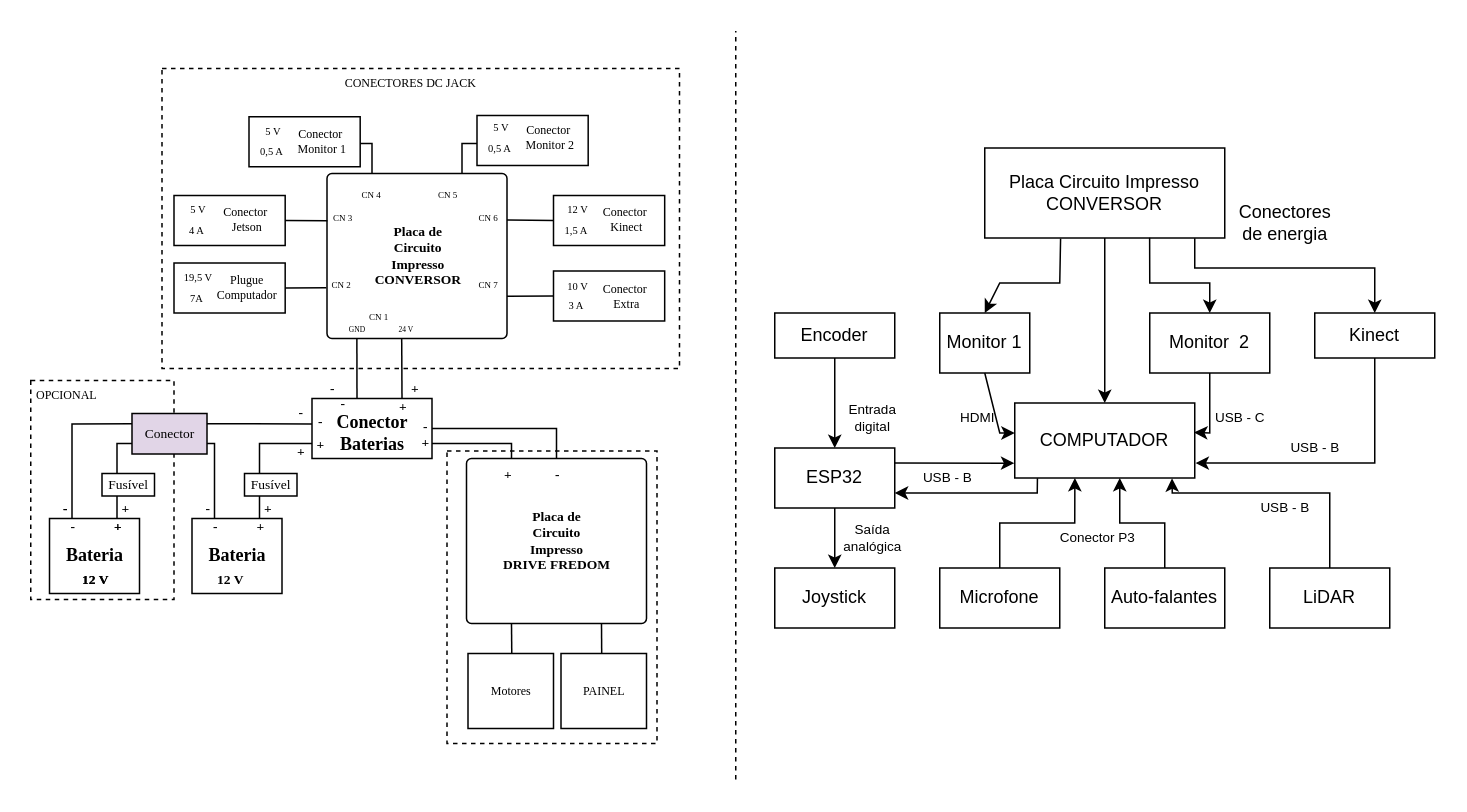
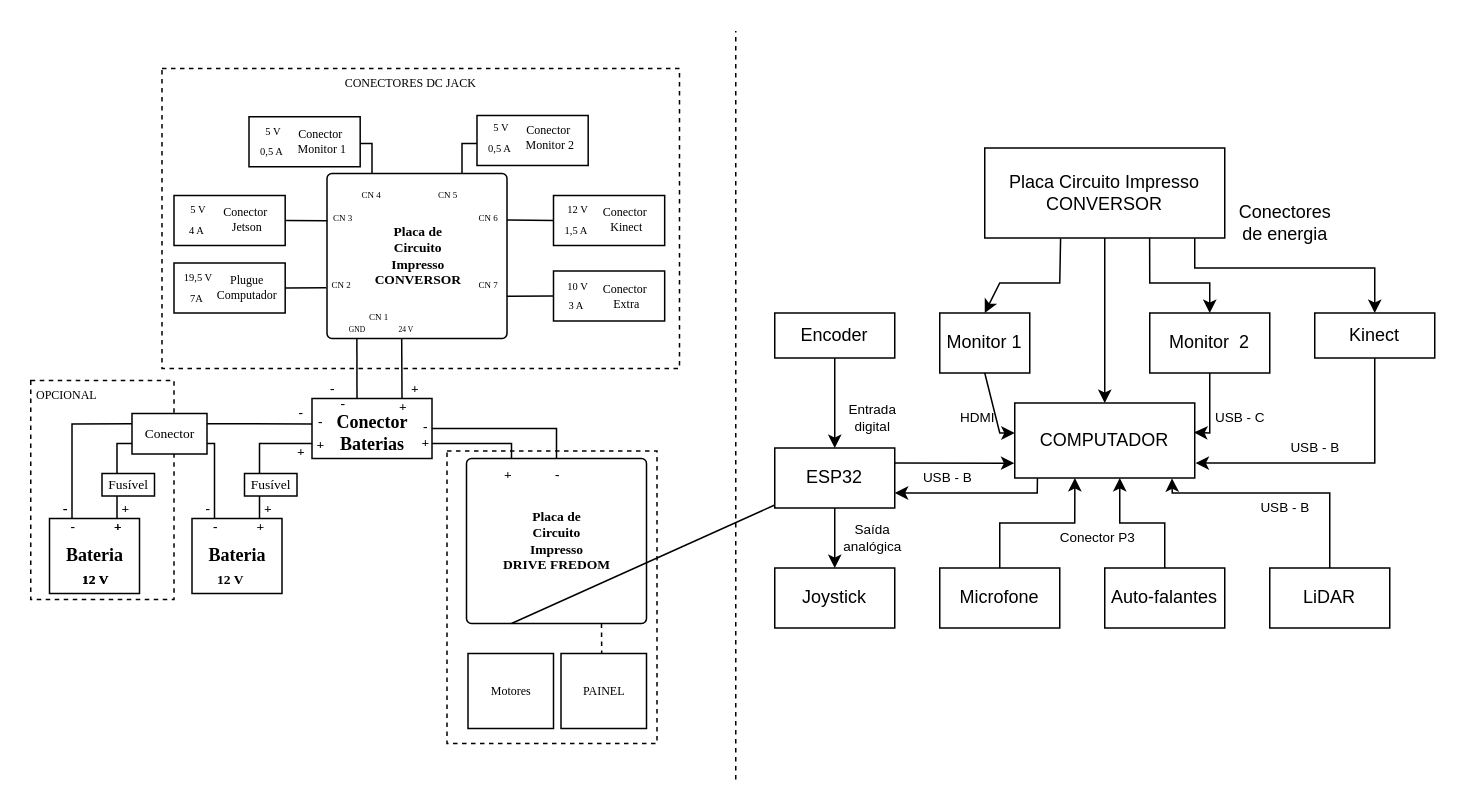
(170, 434) -> (170, 434)
(512, 638) -> (643, 564)
(602, 638) -> (602, 638)
